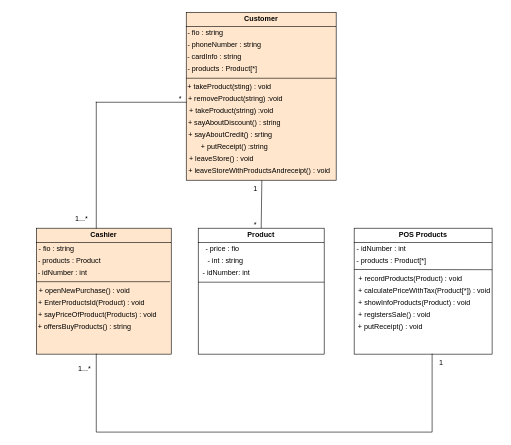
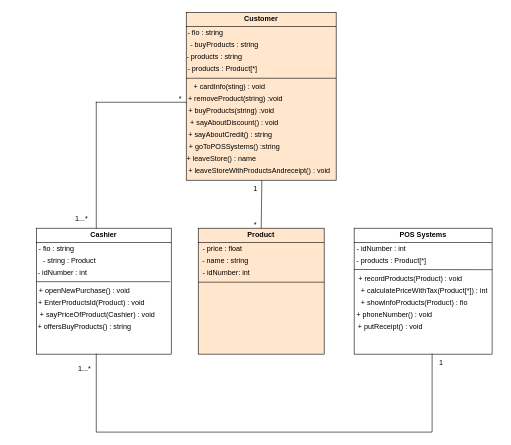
(223, 45) -> (223, 45)
(211, 57) -> (211, 57)
(223, 87) -> (223, 87)
(223, 111) -> (223, 111)
(232, 123) -> (232, 123)
(229, 135) -> (229, 135)
(235, 147) -> (235, 147)
(220, 159) -> (220, 159)
(378, 233) -> (376, 233)
(223, 249) -> (223, 249)
(70, 261) -> (70, 261)
(223, 261) -> (223, 261)
(104, 291) -> (104, 291)
(261, 291) -> (261, 291)
(421, 291) -> (421, 291)
(406, 303) -> (406, 303)
(94, 315) -> (94, 315)
(394, 315) -> (394, 315)
